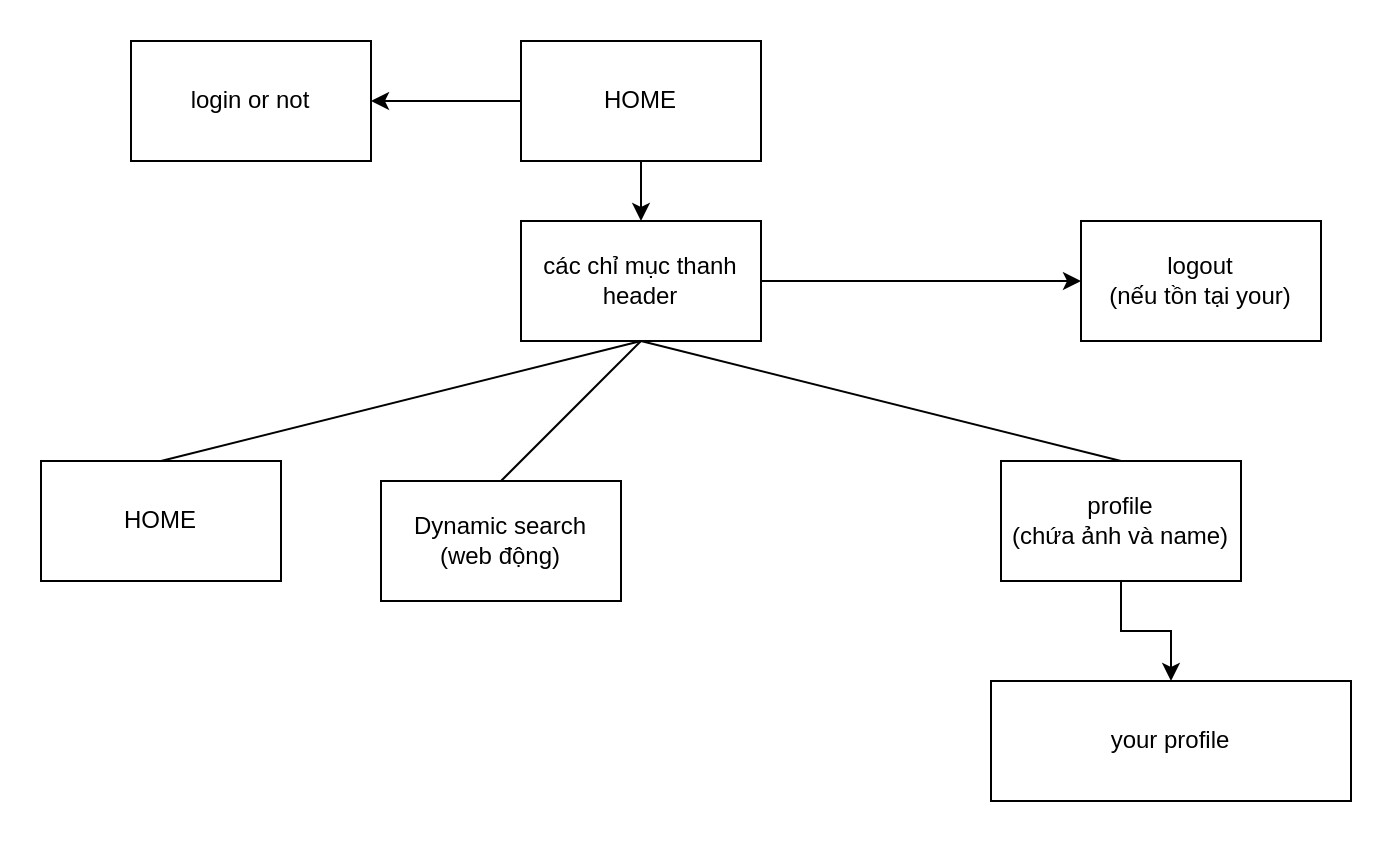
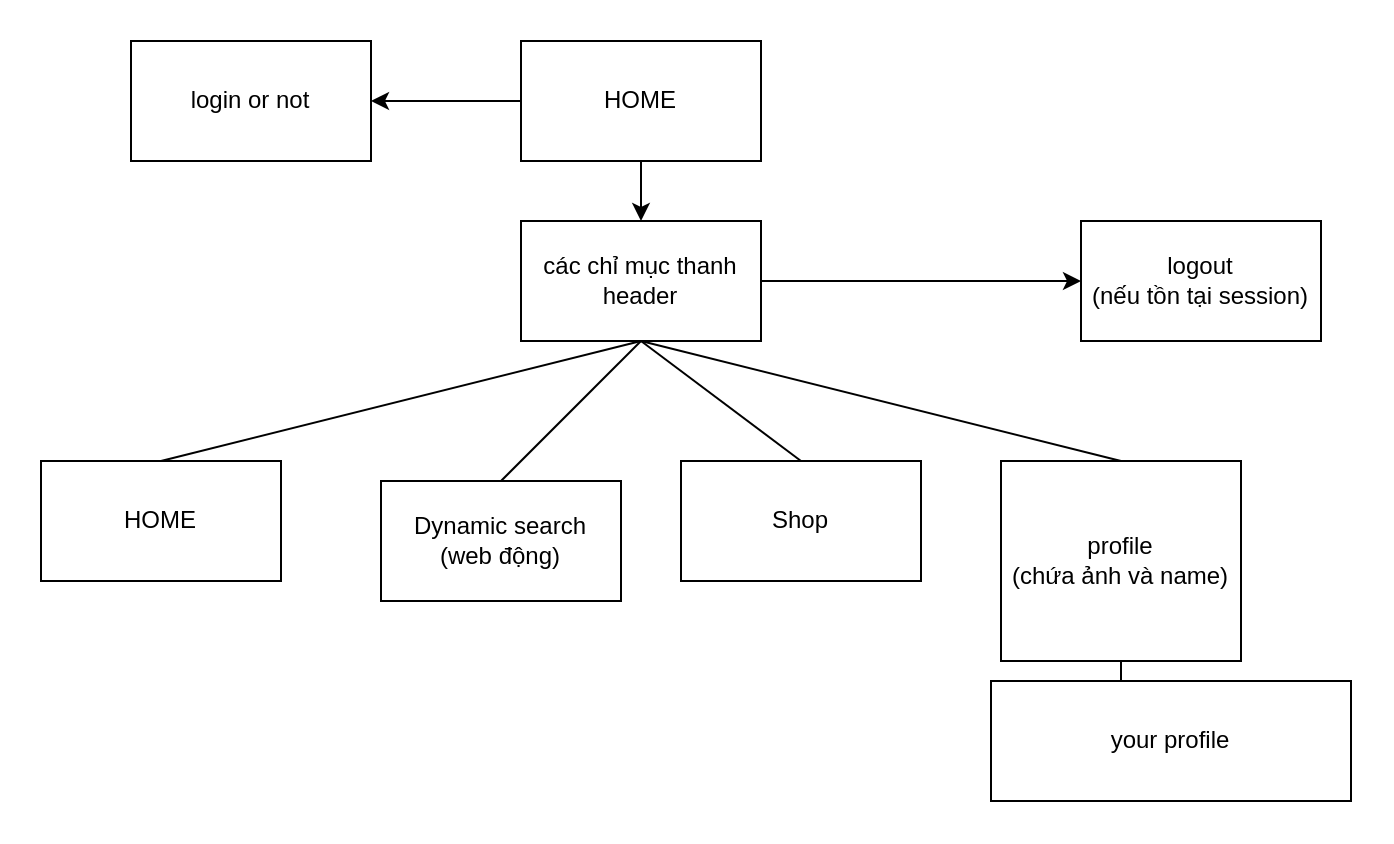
(1201, 281) -> (1201, 281)
none -> (723, 403)
none -> (801, 521)
(1121, 521) -> (1121, 561)
